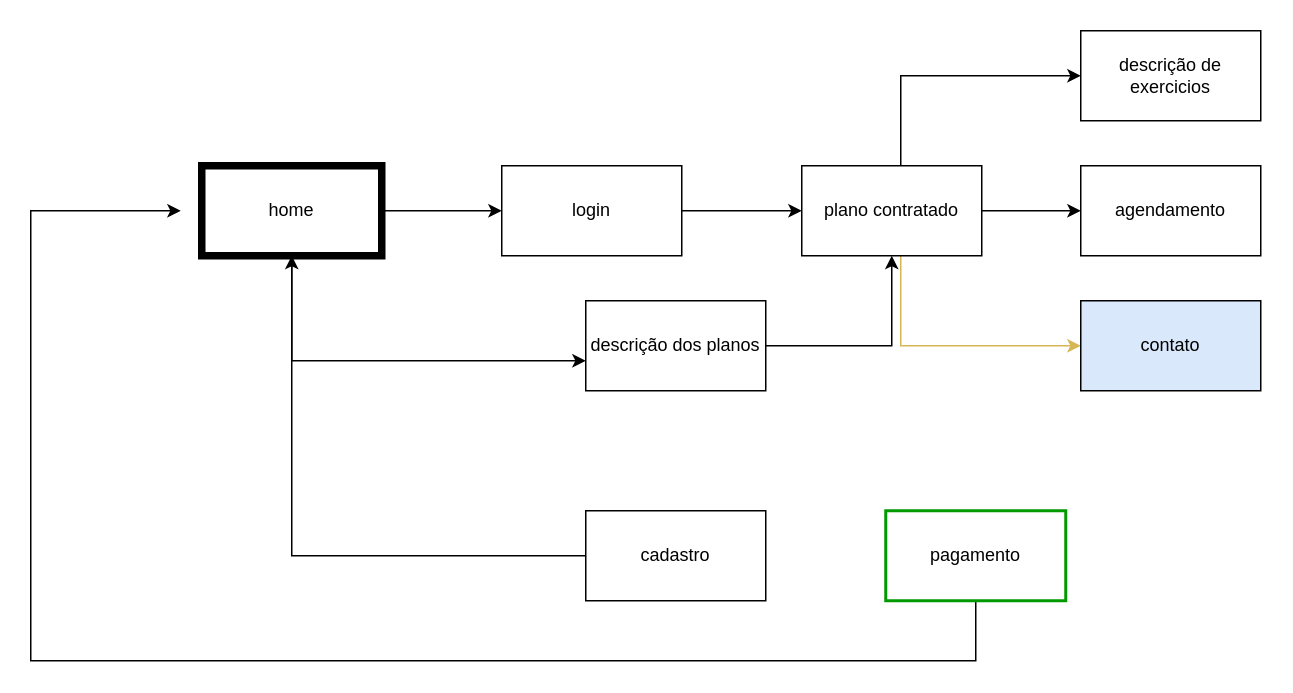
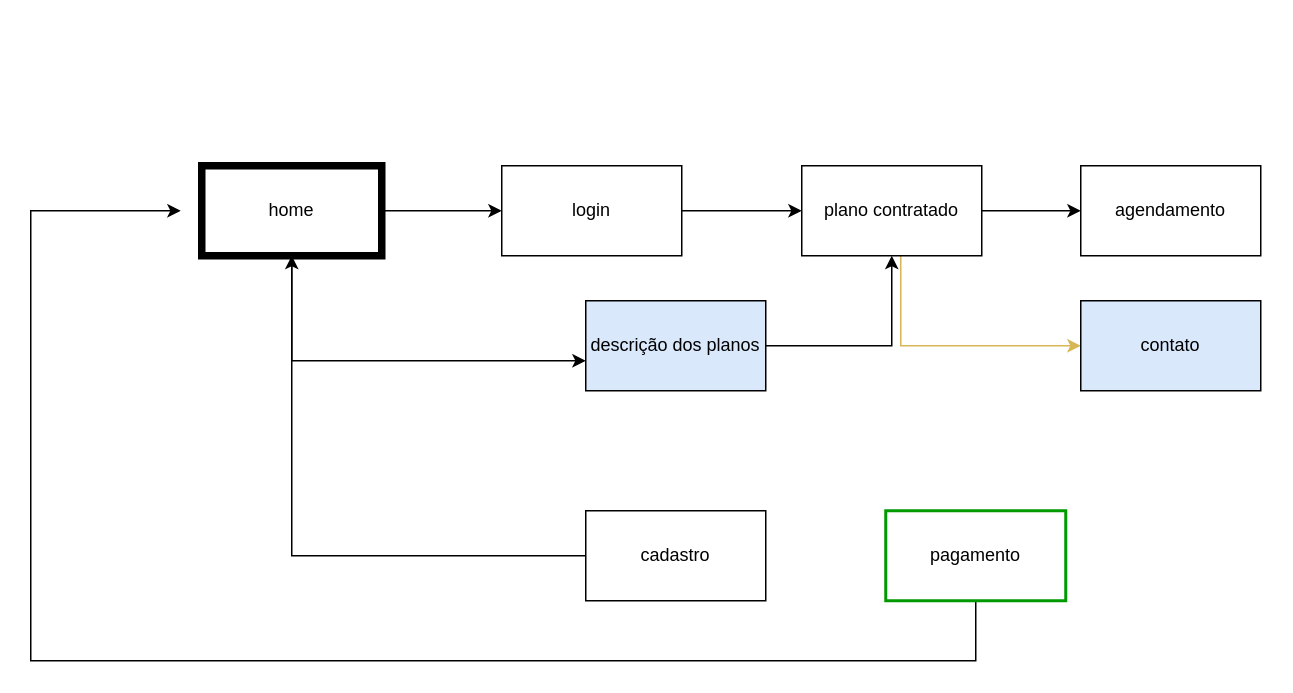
(941, 76) -> none
(1171, 76) -> none
(676, 346) -> (676, 346)
